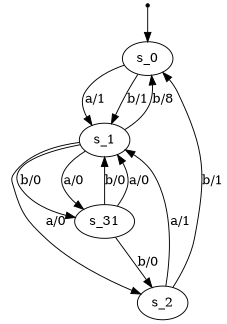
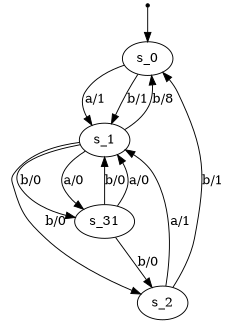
(56, 221) -> (56, 221)
